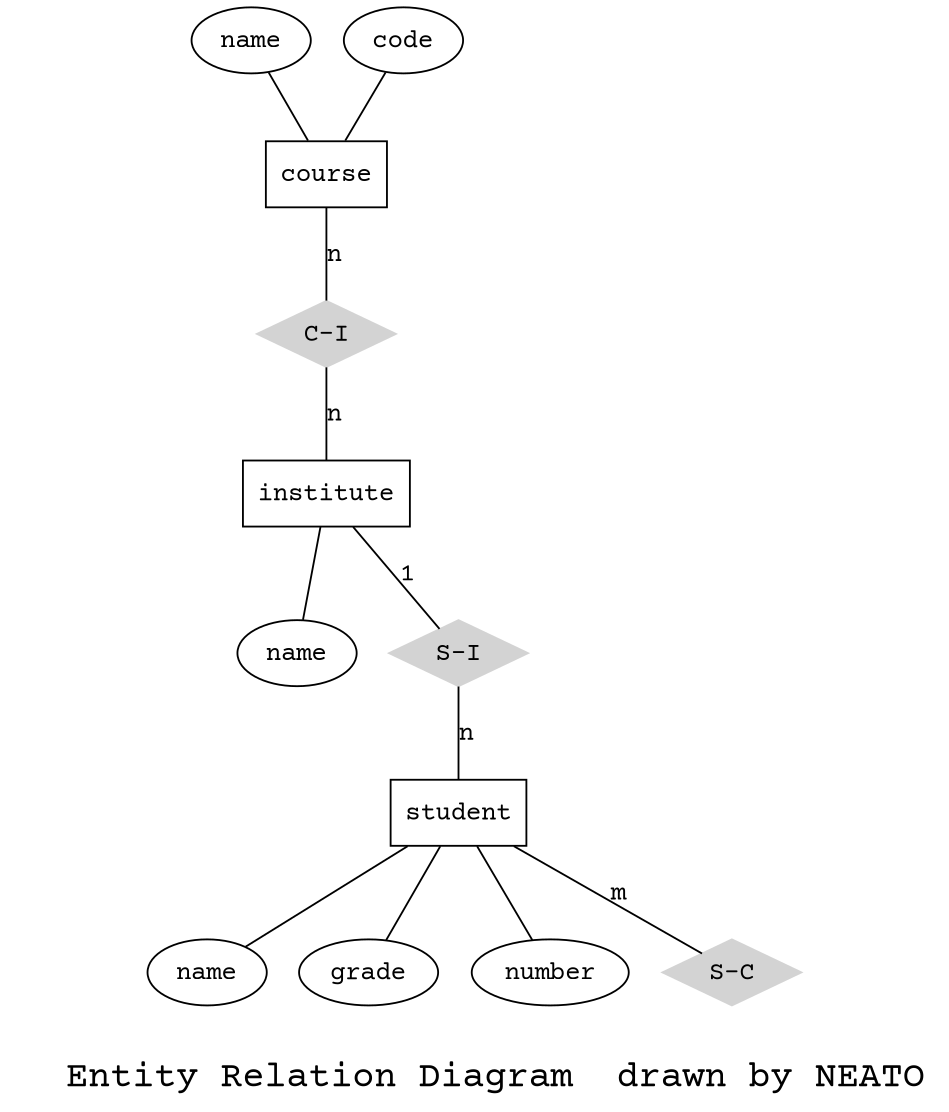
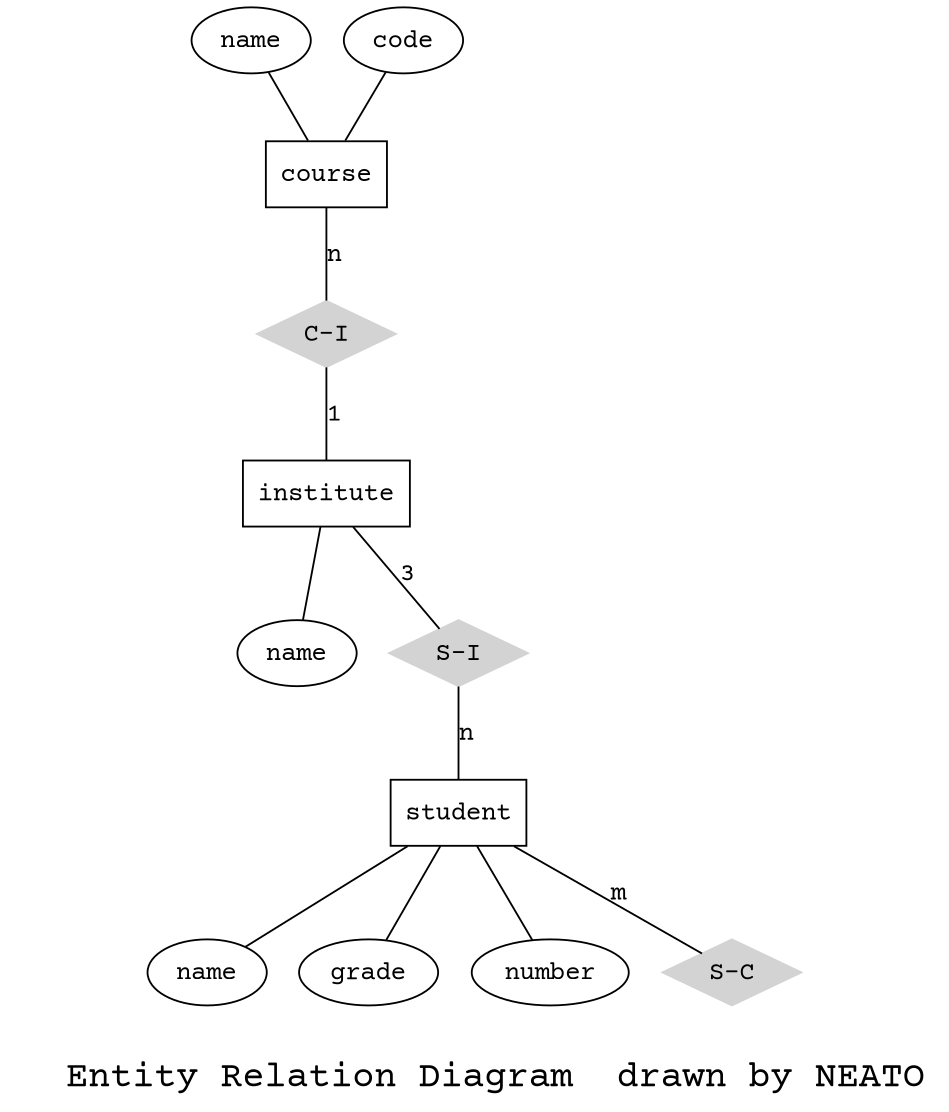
(335, 414) -> (335, 414)
(408, 573) -> (408, 573)
